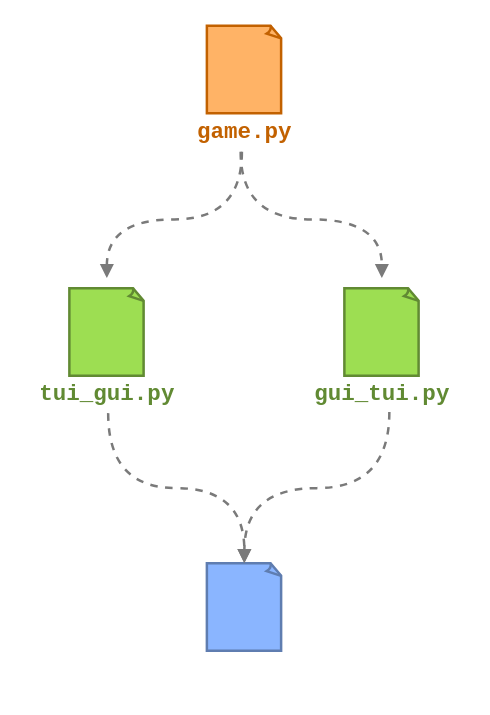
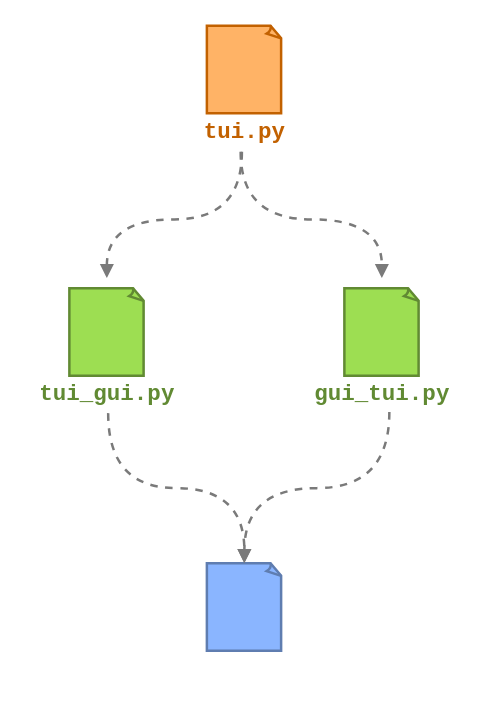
(245, 132) -> (245, 132)
